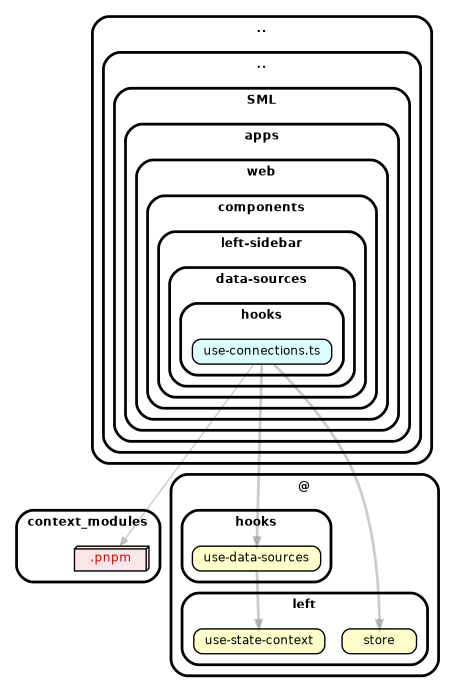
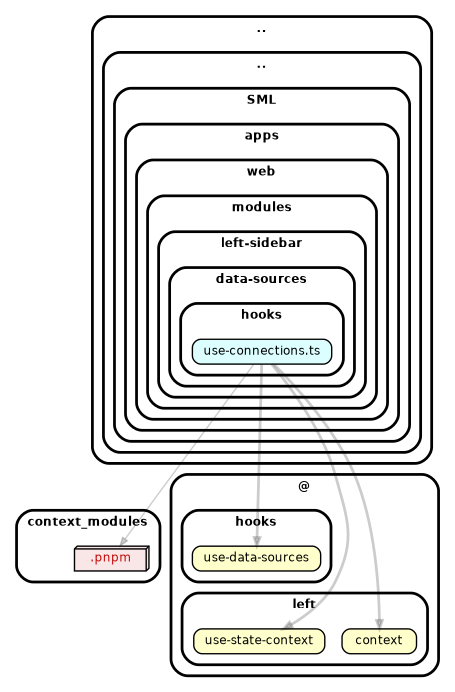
(262, 208) -> (262, 208)
(258, 602) -> (341, 496)
(379, 641) -> (379, 641)
